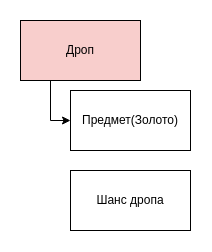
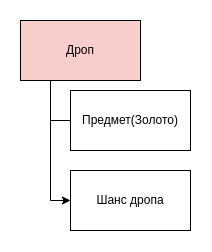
(62, 121) -> (65, 121)
none -> (51, 168)
